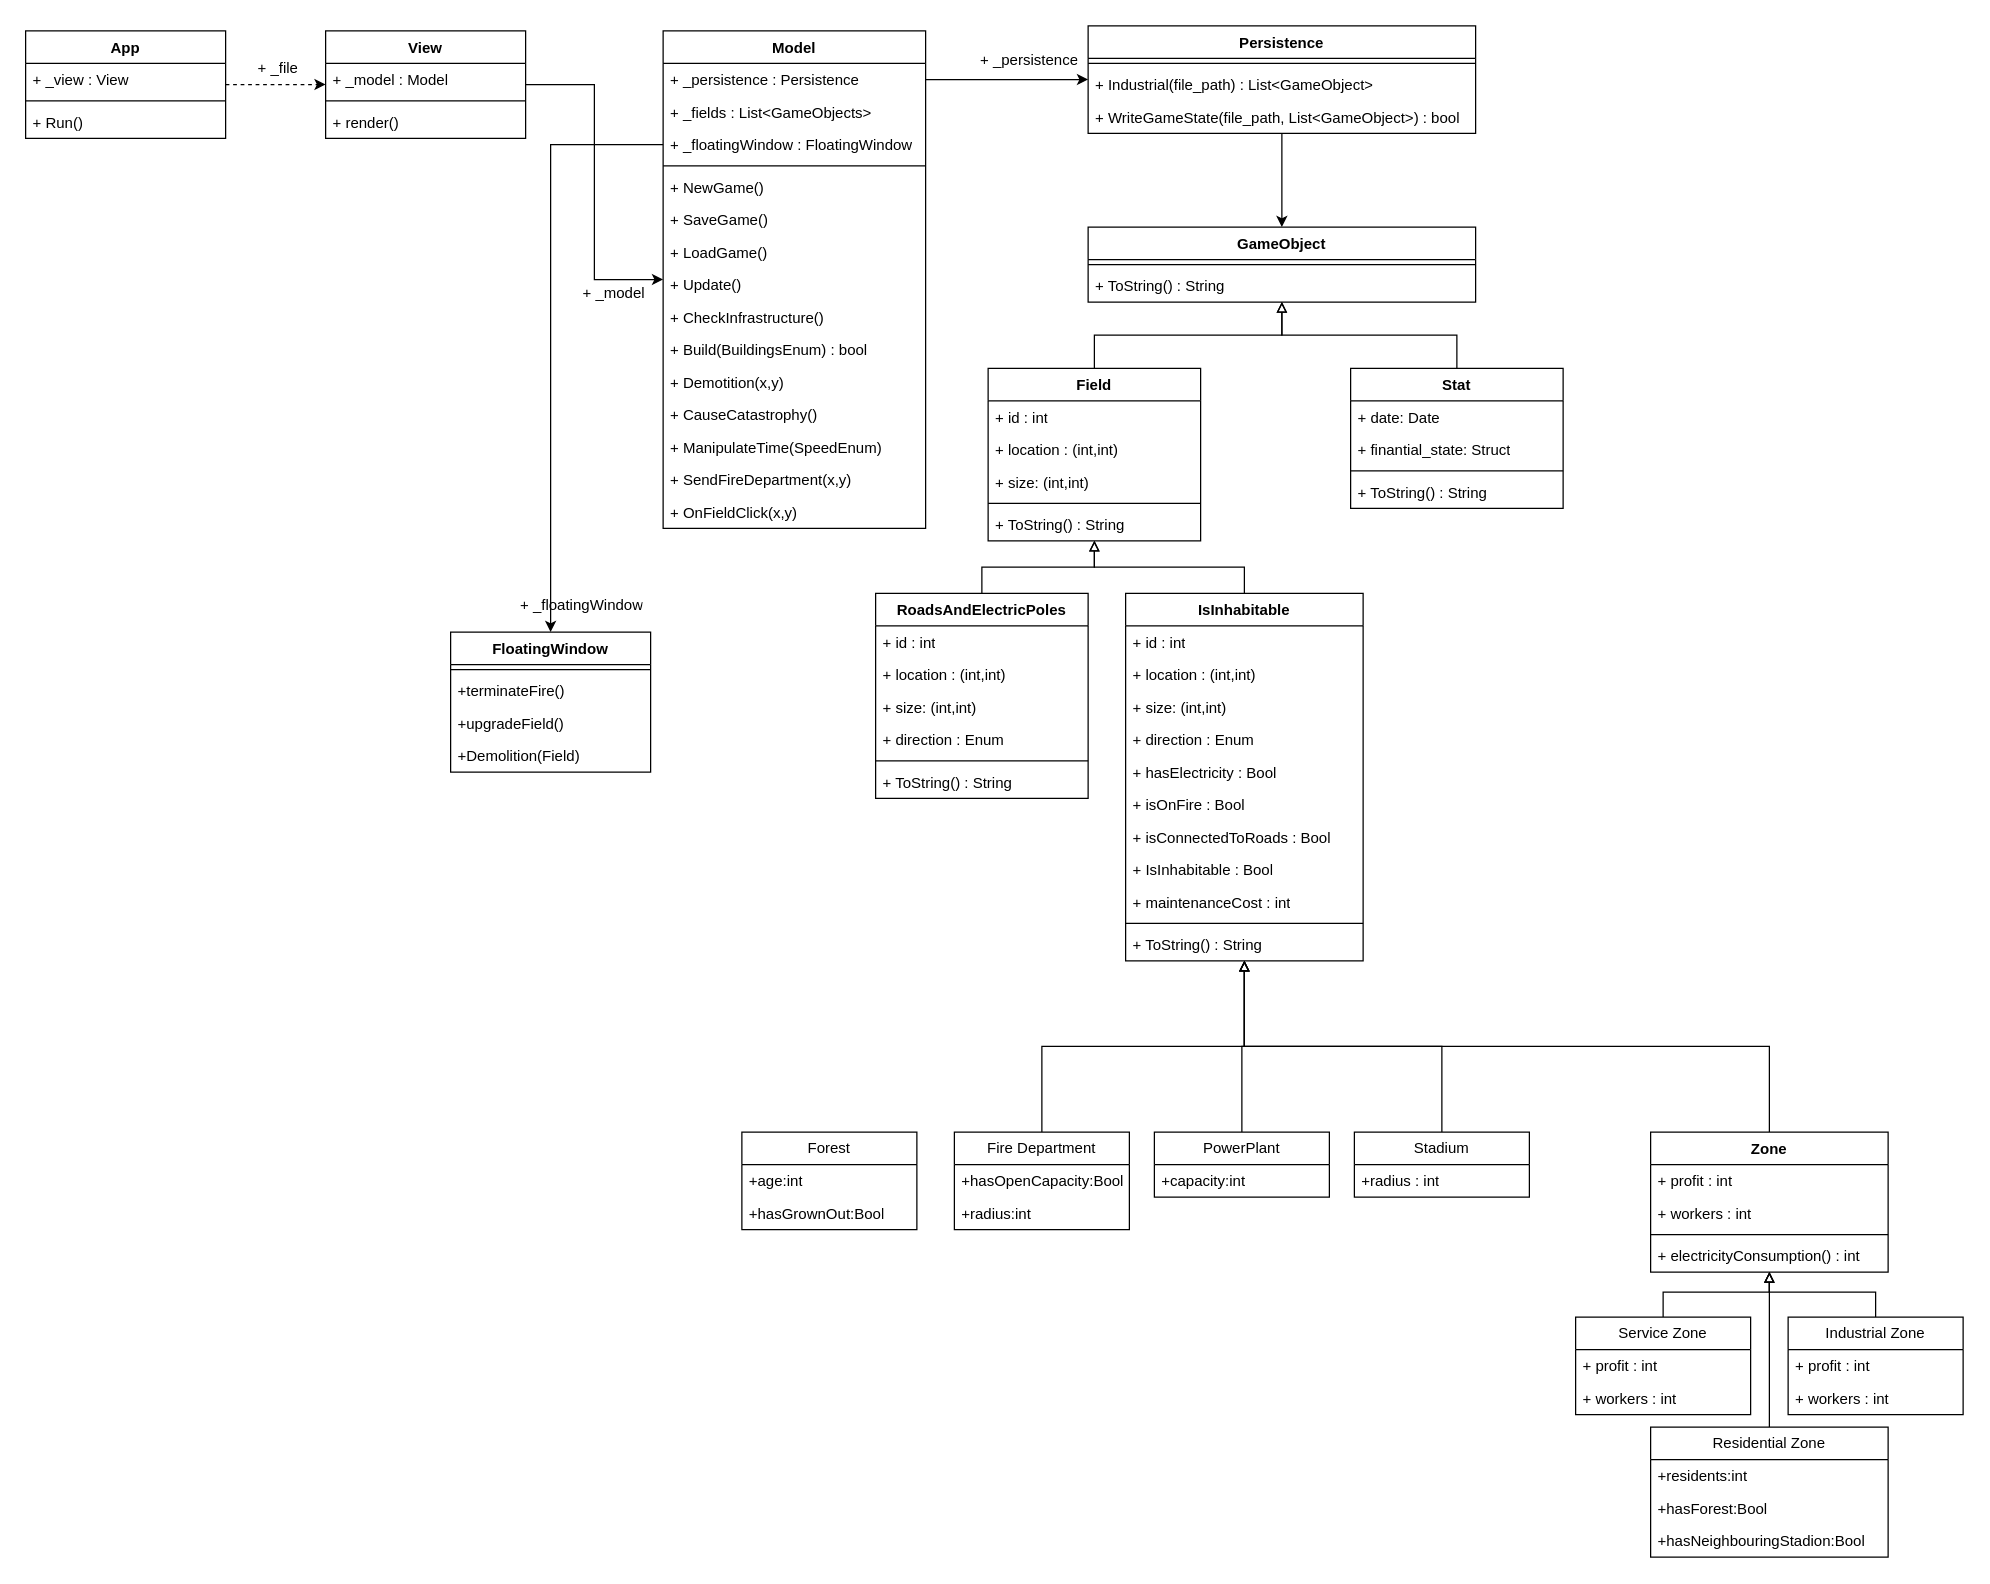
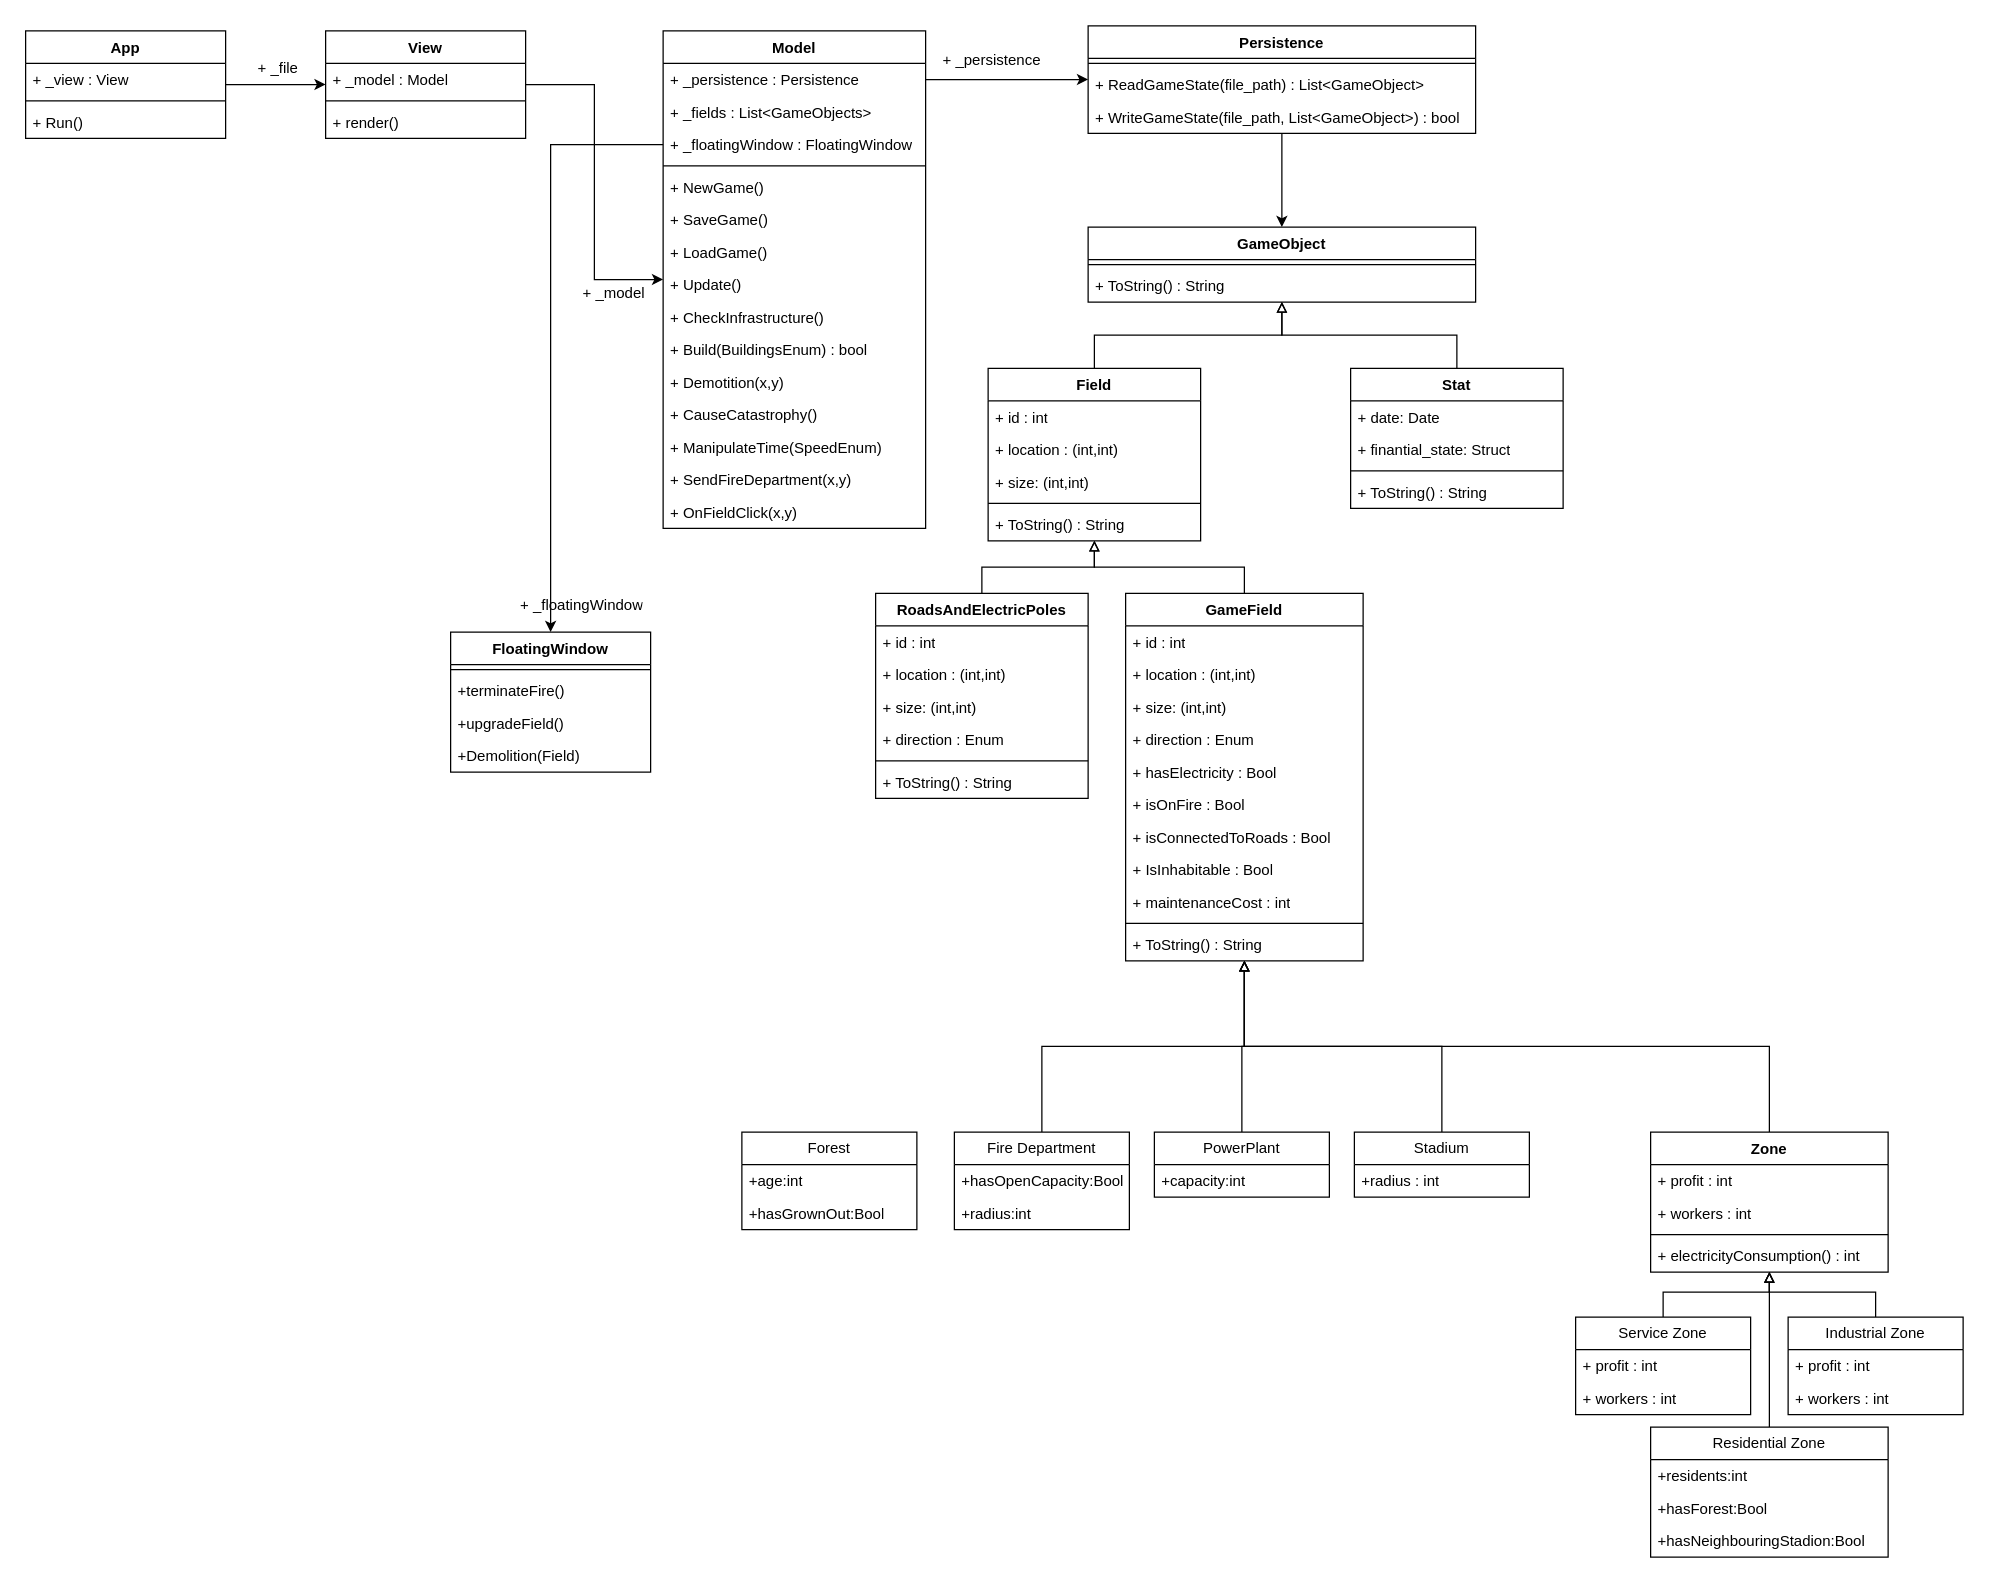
(1031, 59) -> (993, 59)
(272, 84) -> (272, 84)
(1254, 86) -> (1271, 86)
(1244, 611) -> (1244, 611)
